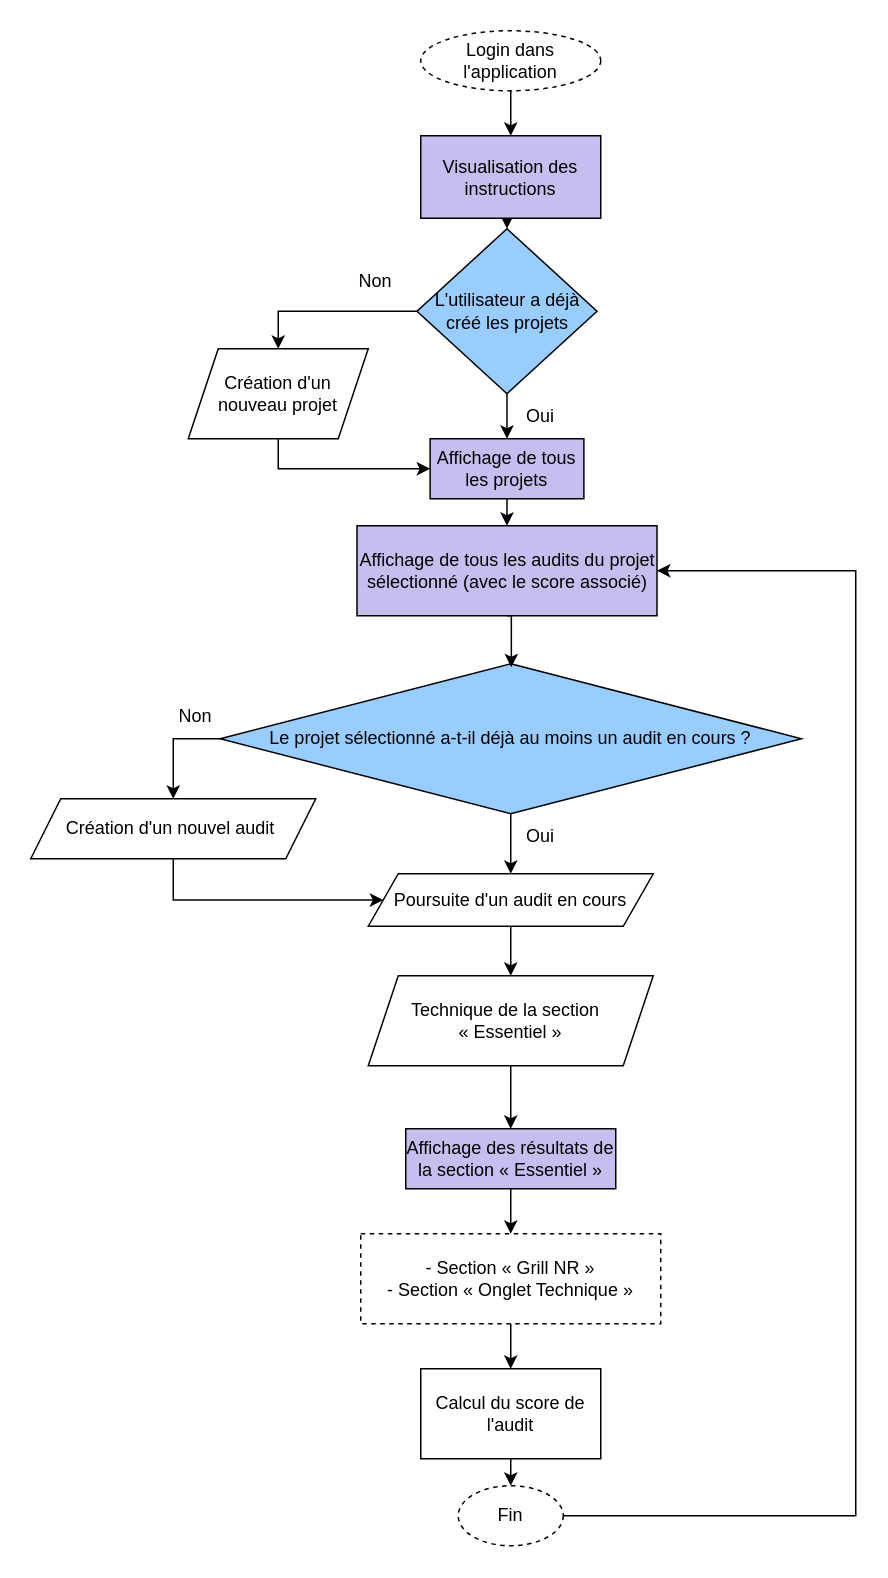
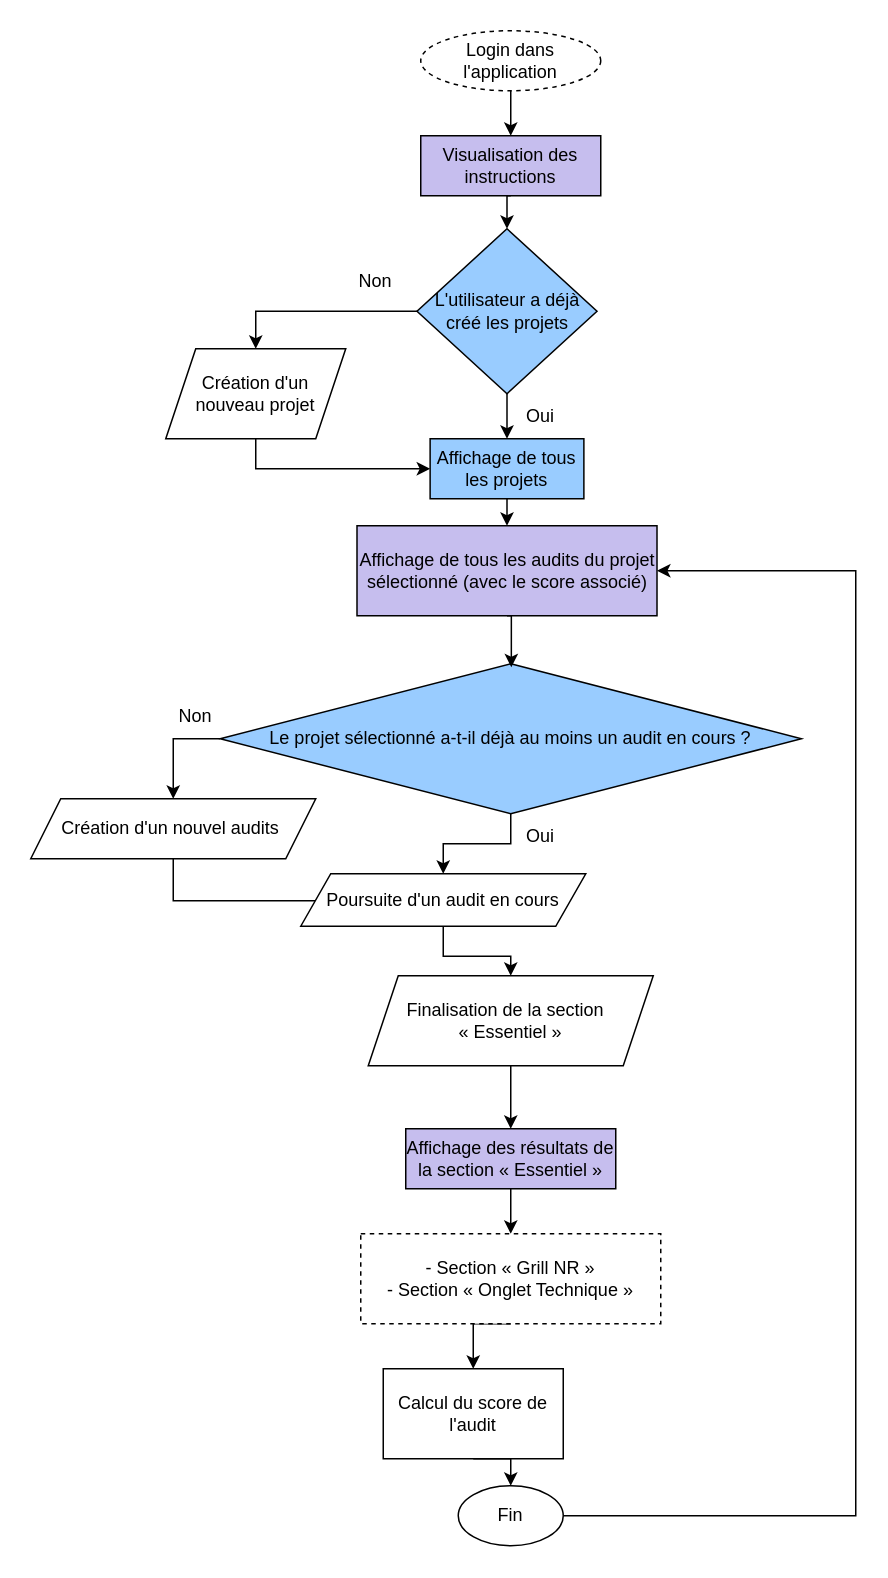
(511, 177) -> (511, 166)
(278, 394) -> (256, 394)
(507, 469) -> (507, 469)
(173, 829) -> (173, 829)
(511, 900) -> (443, 900)
(511, 1021) -> (511, 1021)
(511, 1414) -> (473, 1414)
(511, 1516) -> (511, 1516)
